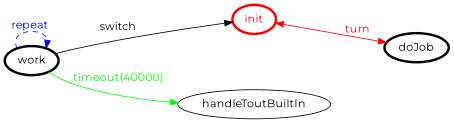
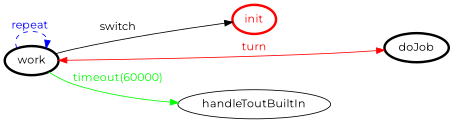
(331, 33) -> (222, 57)
(118, 78) -> (118, 78)
